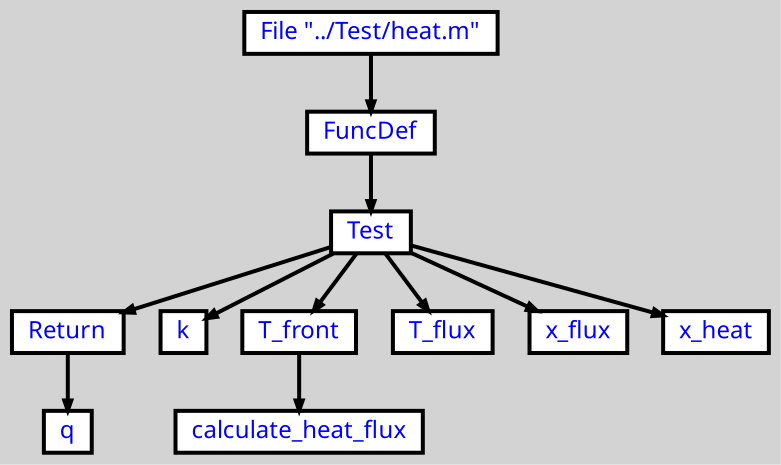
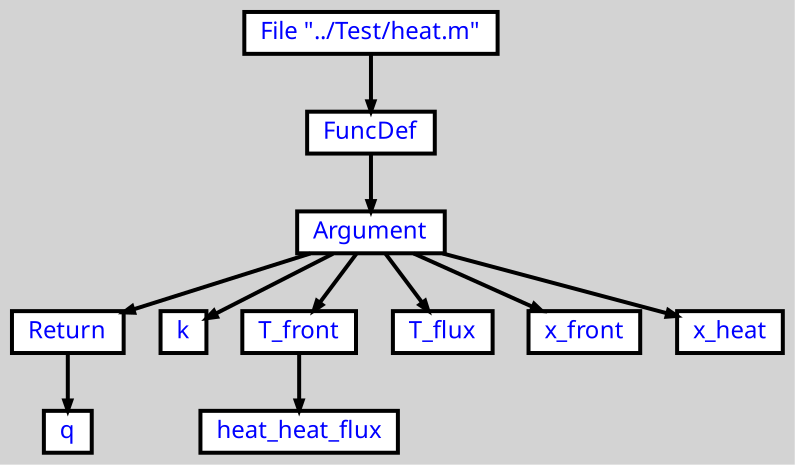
(371, 232) -> (371, 232)
(578, 332) -> (584, 332)
(299, 432) -> (299, 432)
